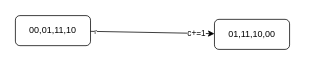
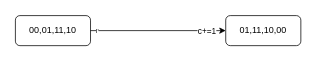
(252, 34) -> (263, 30)
